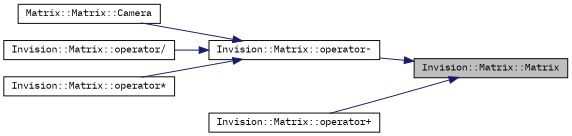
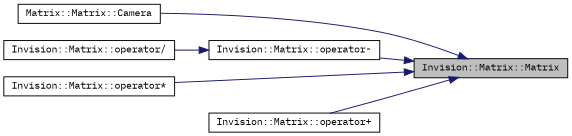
(187, 31) -> (311, 22)
(187, 69) -> (289, 77)
